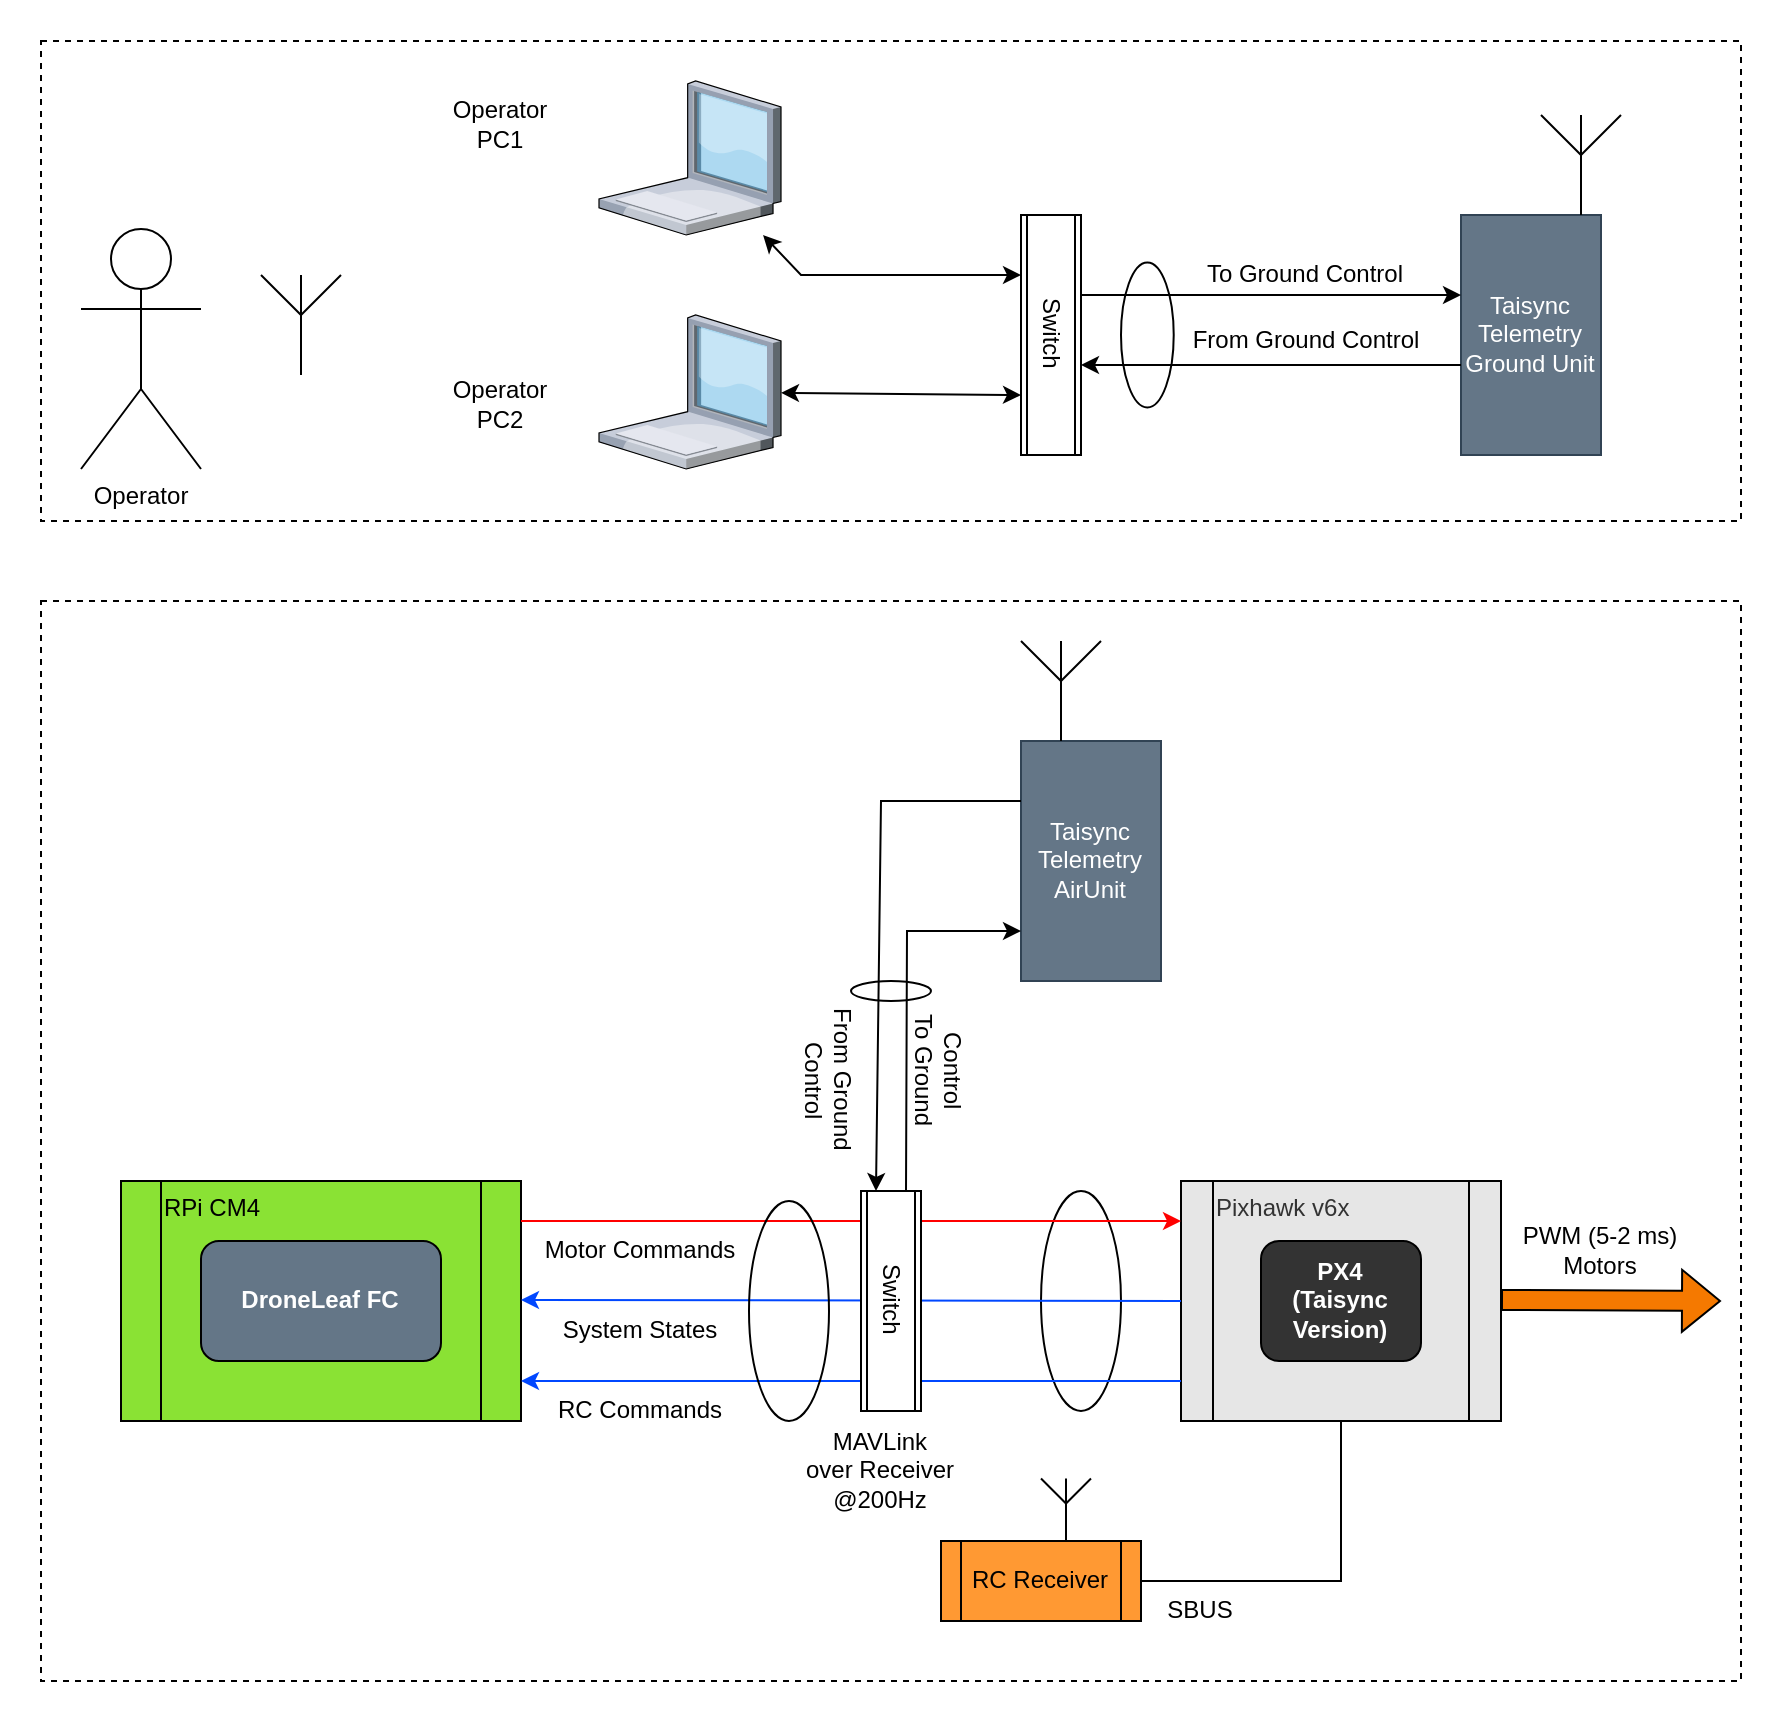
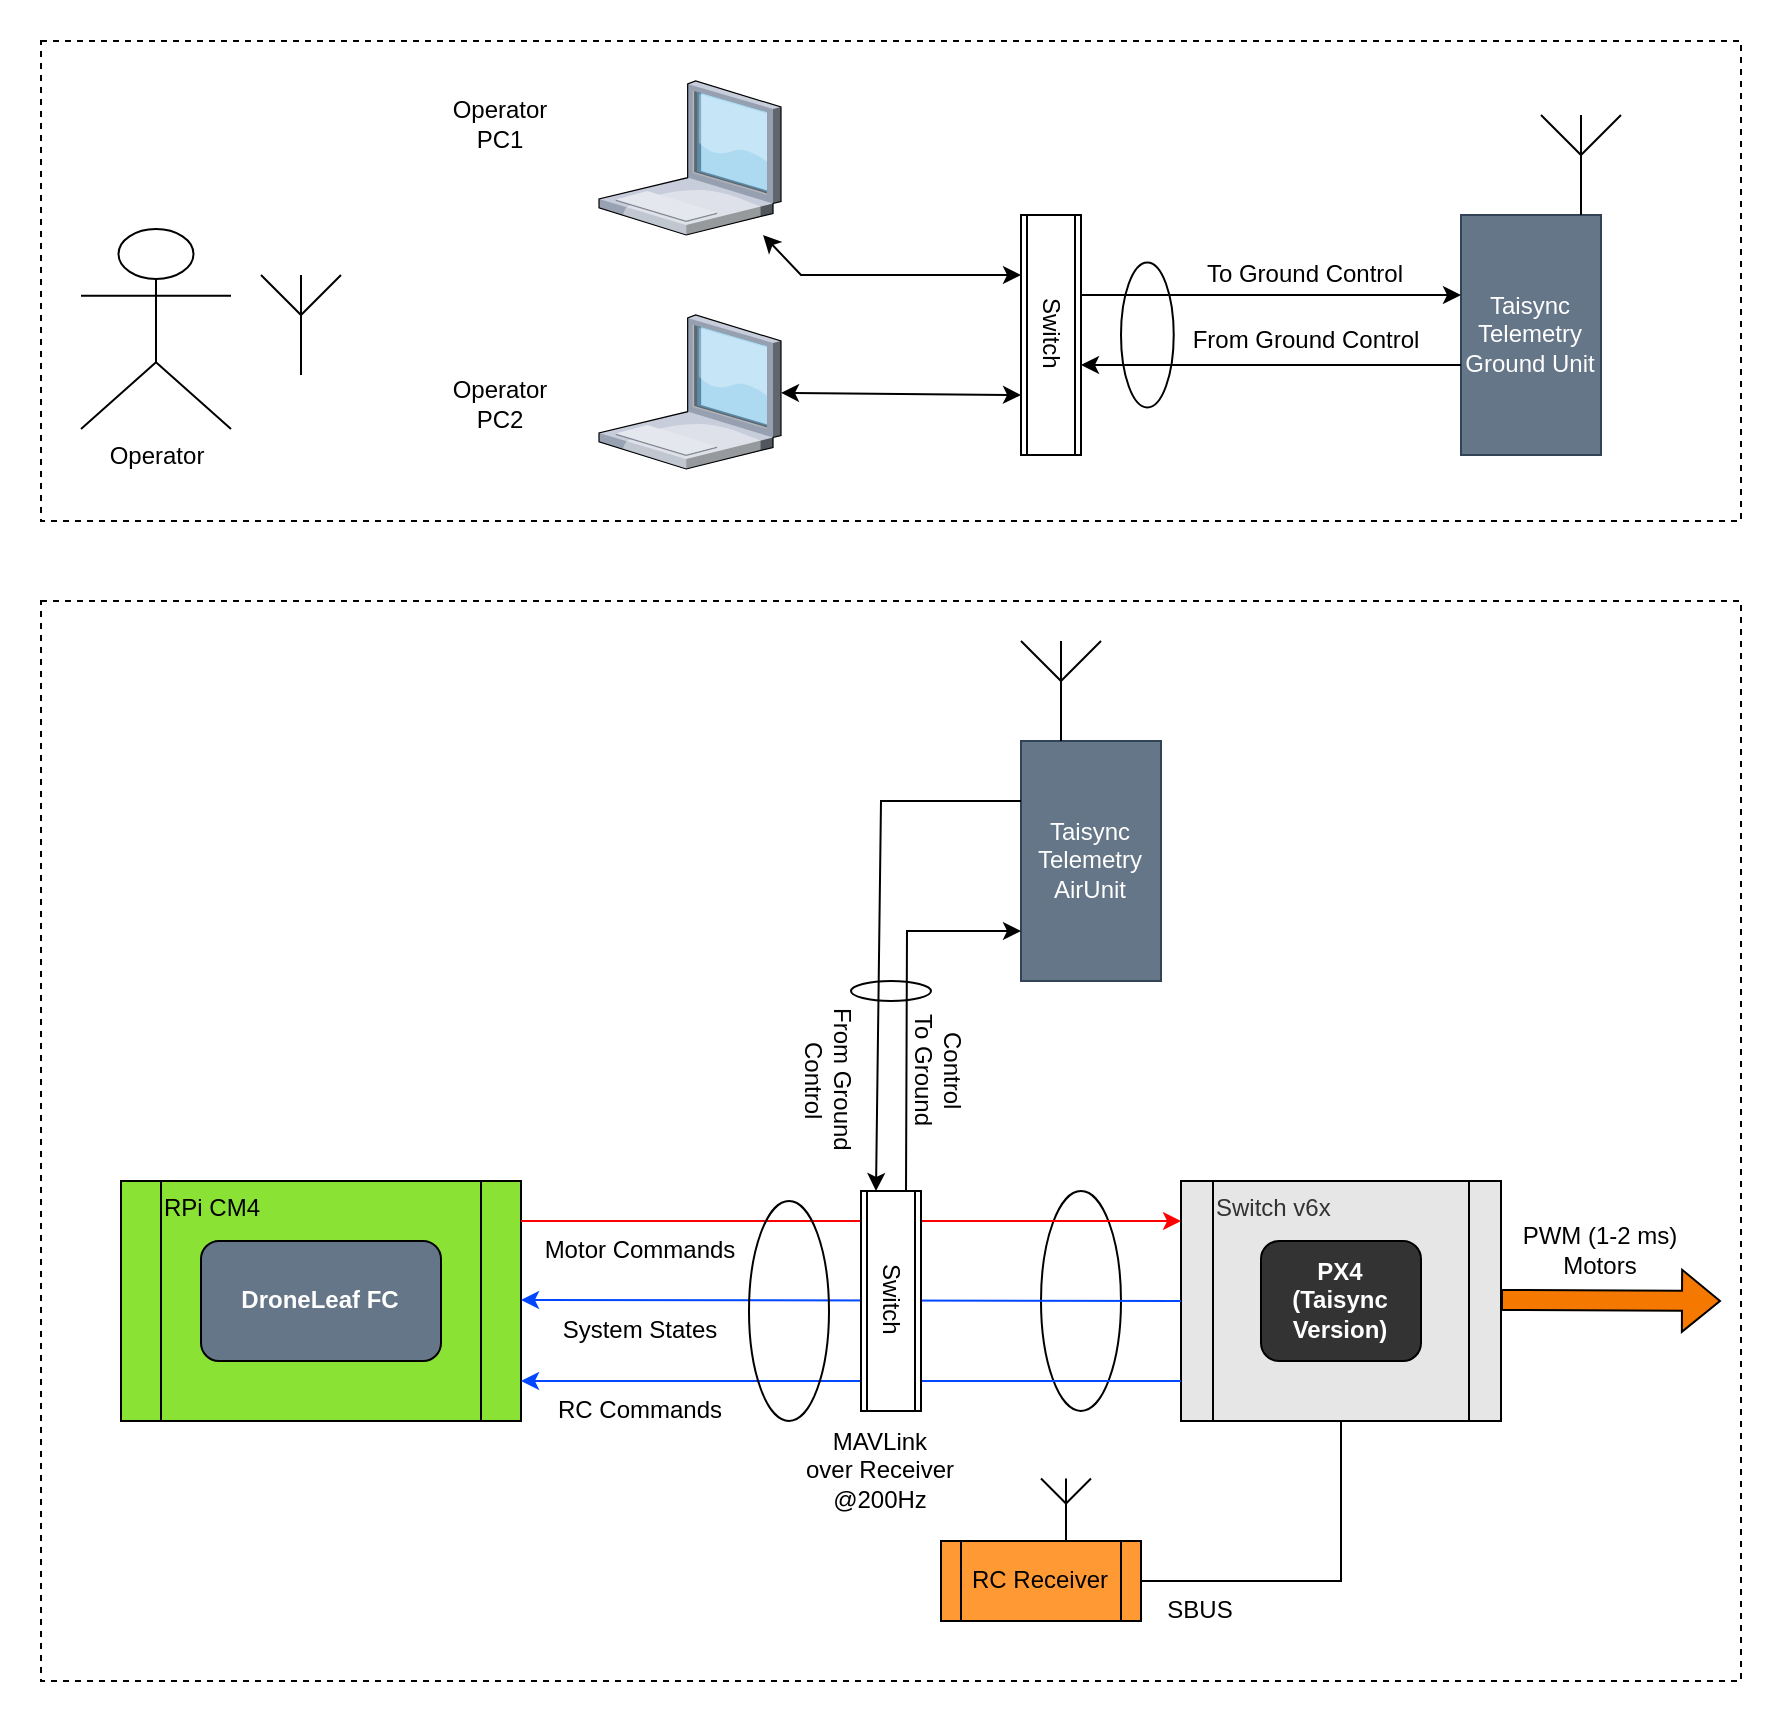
(141, 349) -> (156, 329)
(1285, 1209) -> (1278, 1209)
(1601, 1251) -> (1601, 1251)
